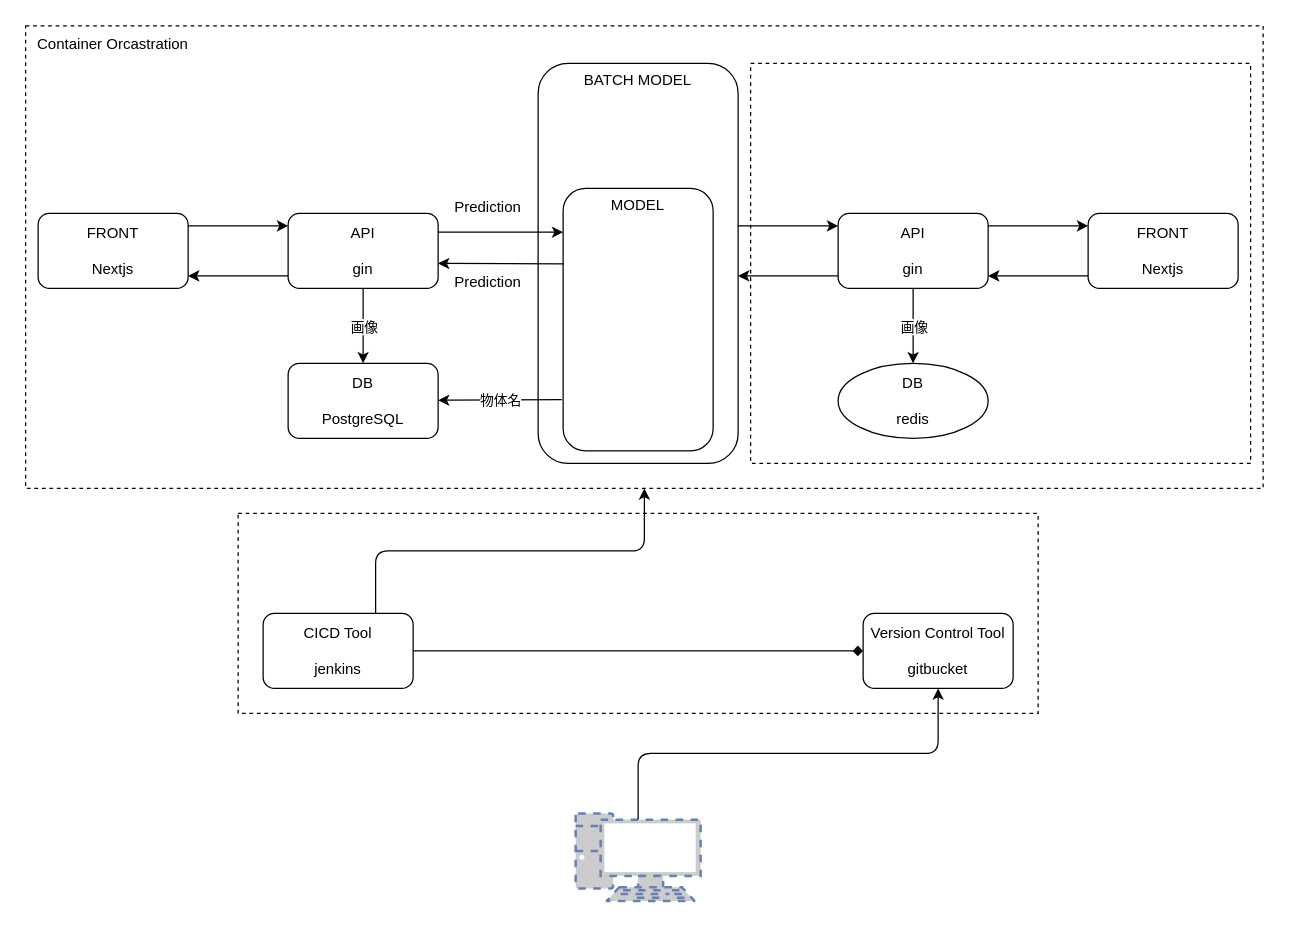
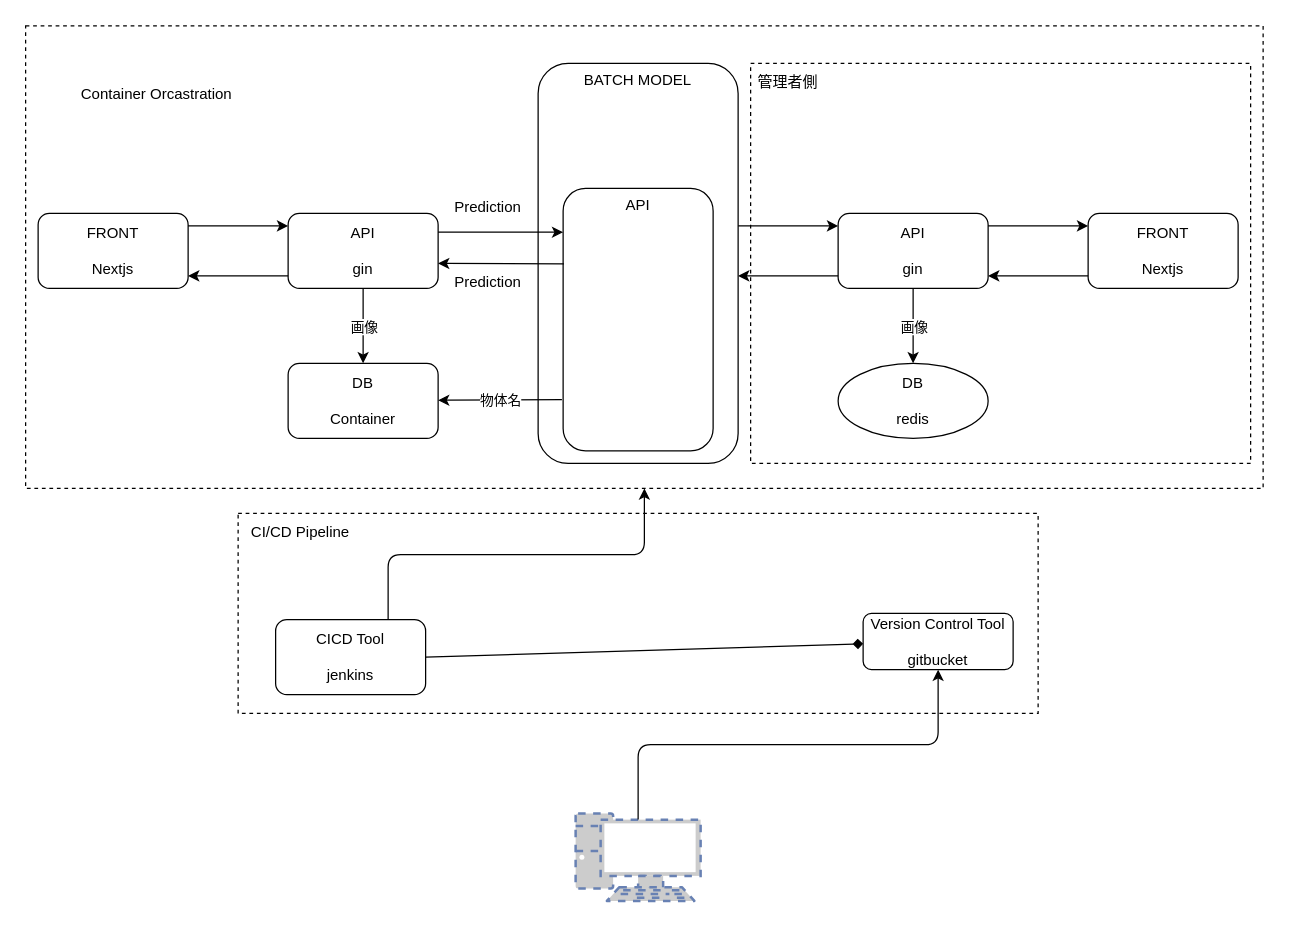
(113, 44) -> (157, 94)
none -> (788, 82)
(638, 206) -> (638, 206)
(363, 401) -> (363, 401)
none -> (301, 532)
(338, 651) -> (351, 657)
(938, 651) -> (938, 641)
